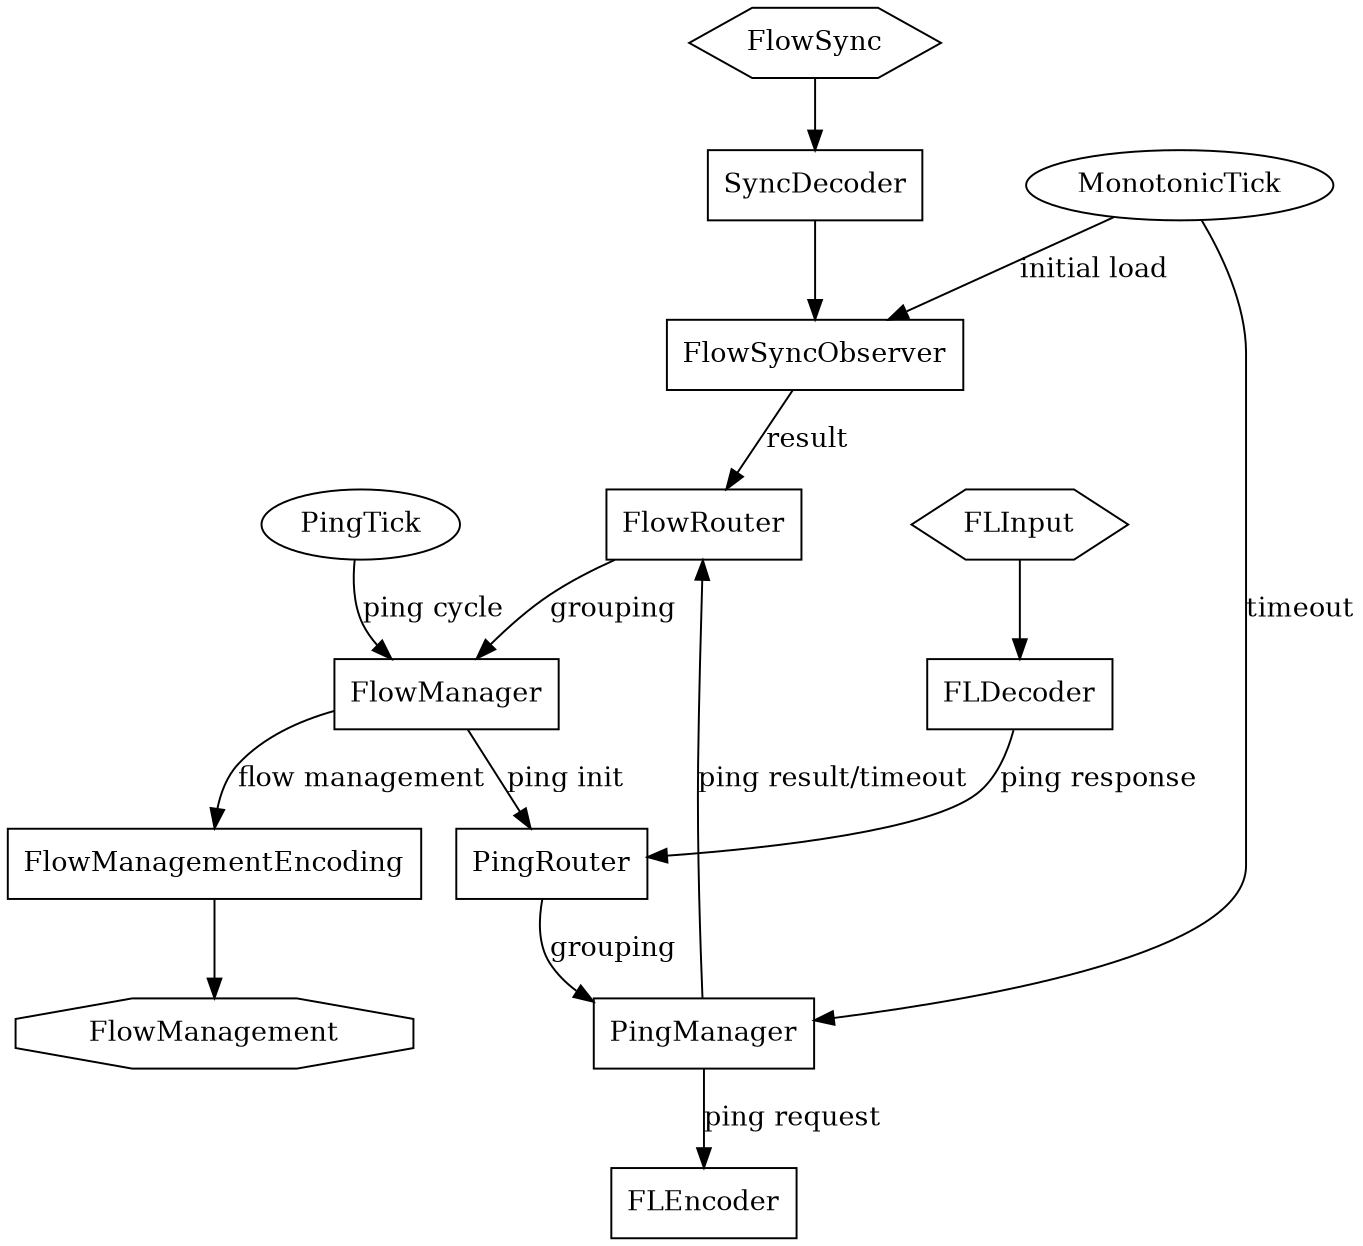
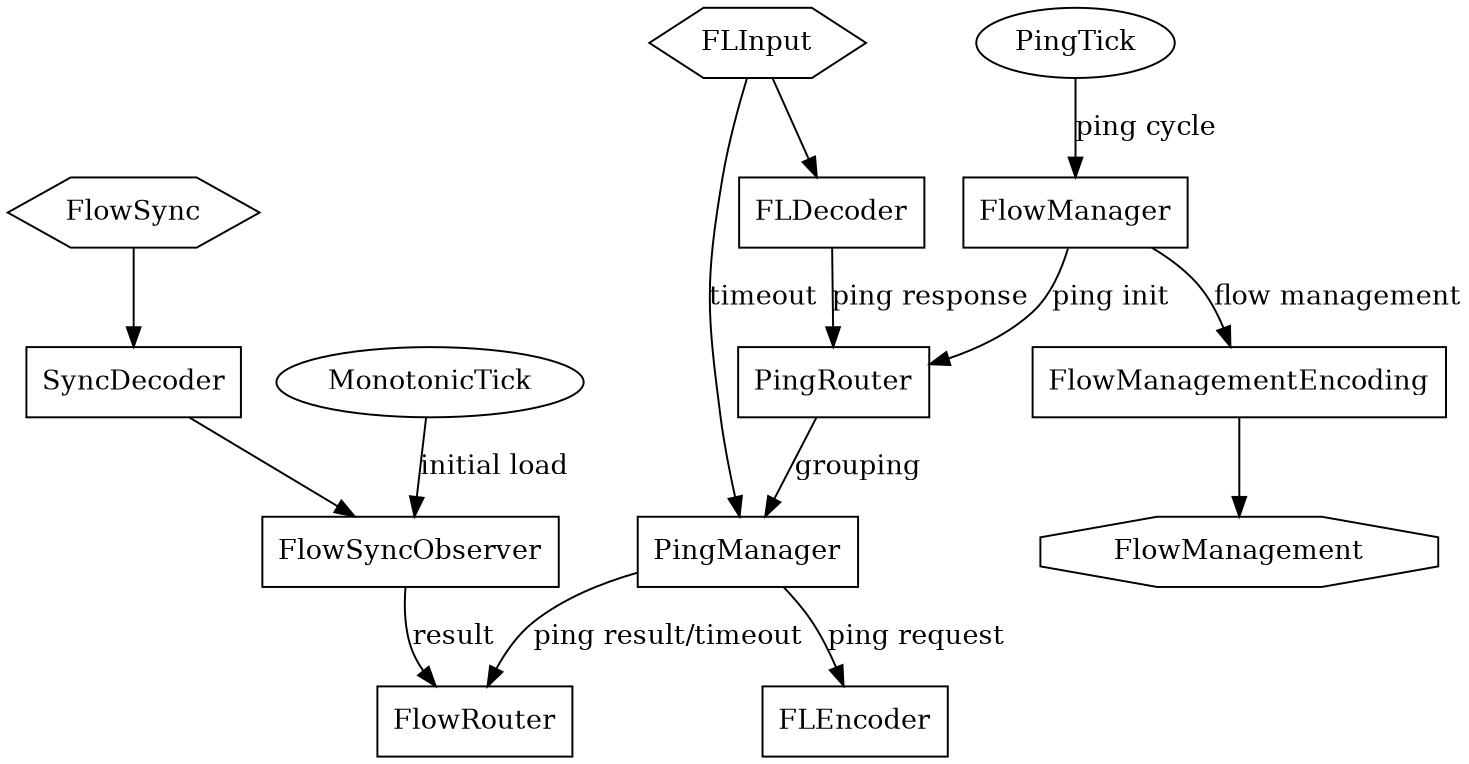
(548, 596) -> none
(1246, 768) -> (710, 287)
